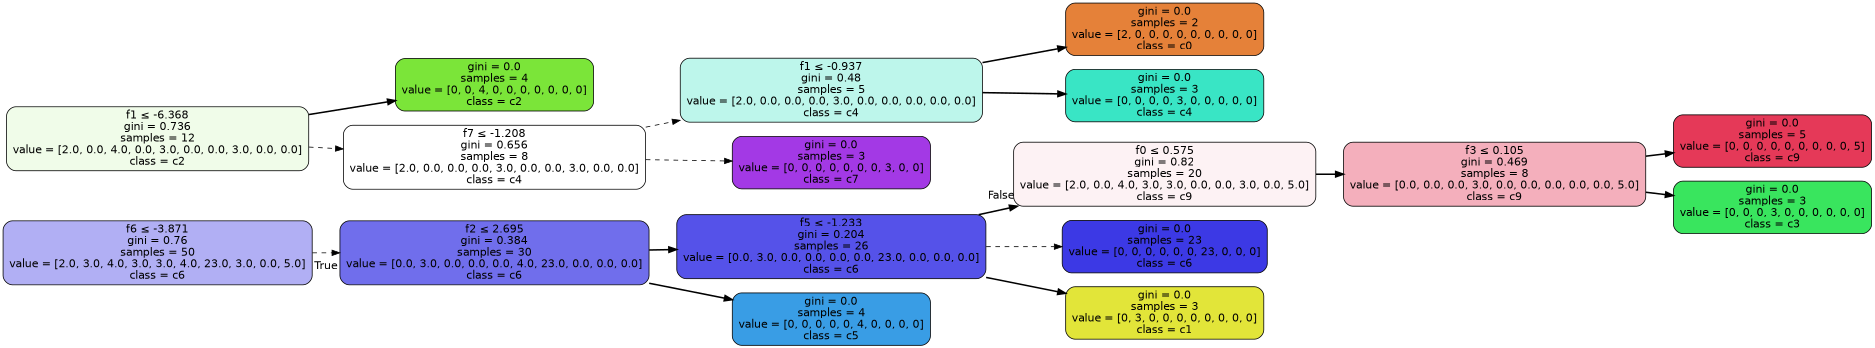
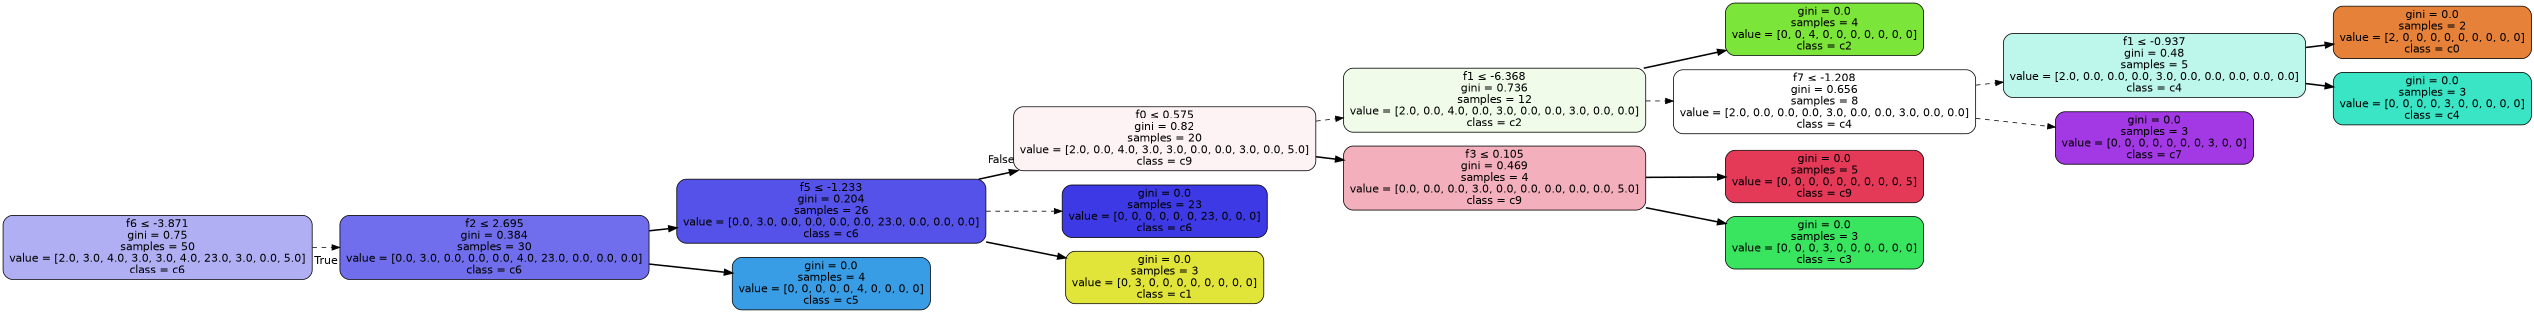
none -> (1326, 120)
(1495, 174) -> (1495, 178)
(158, 241) -> (158, 235)
